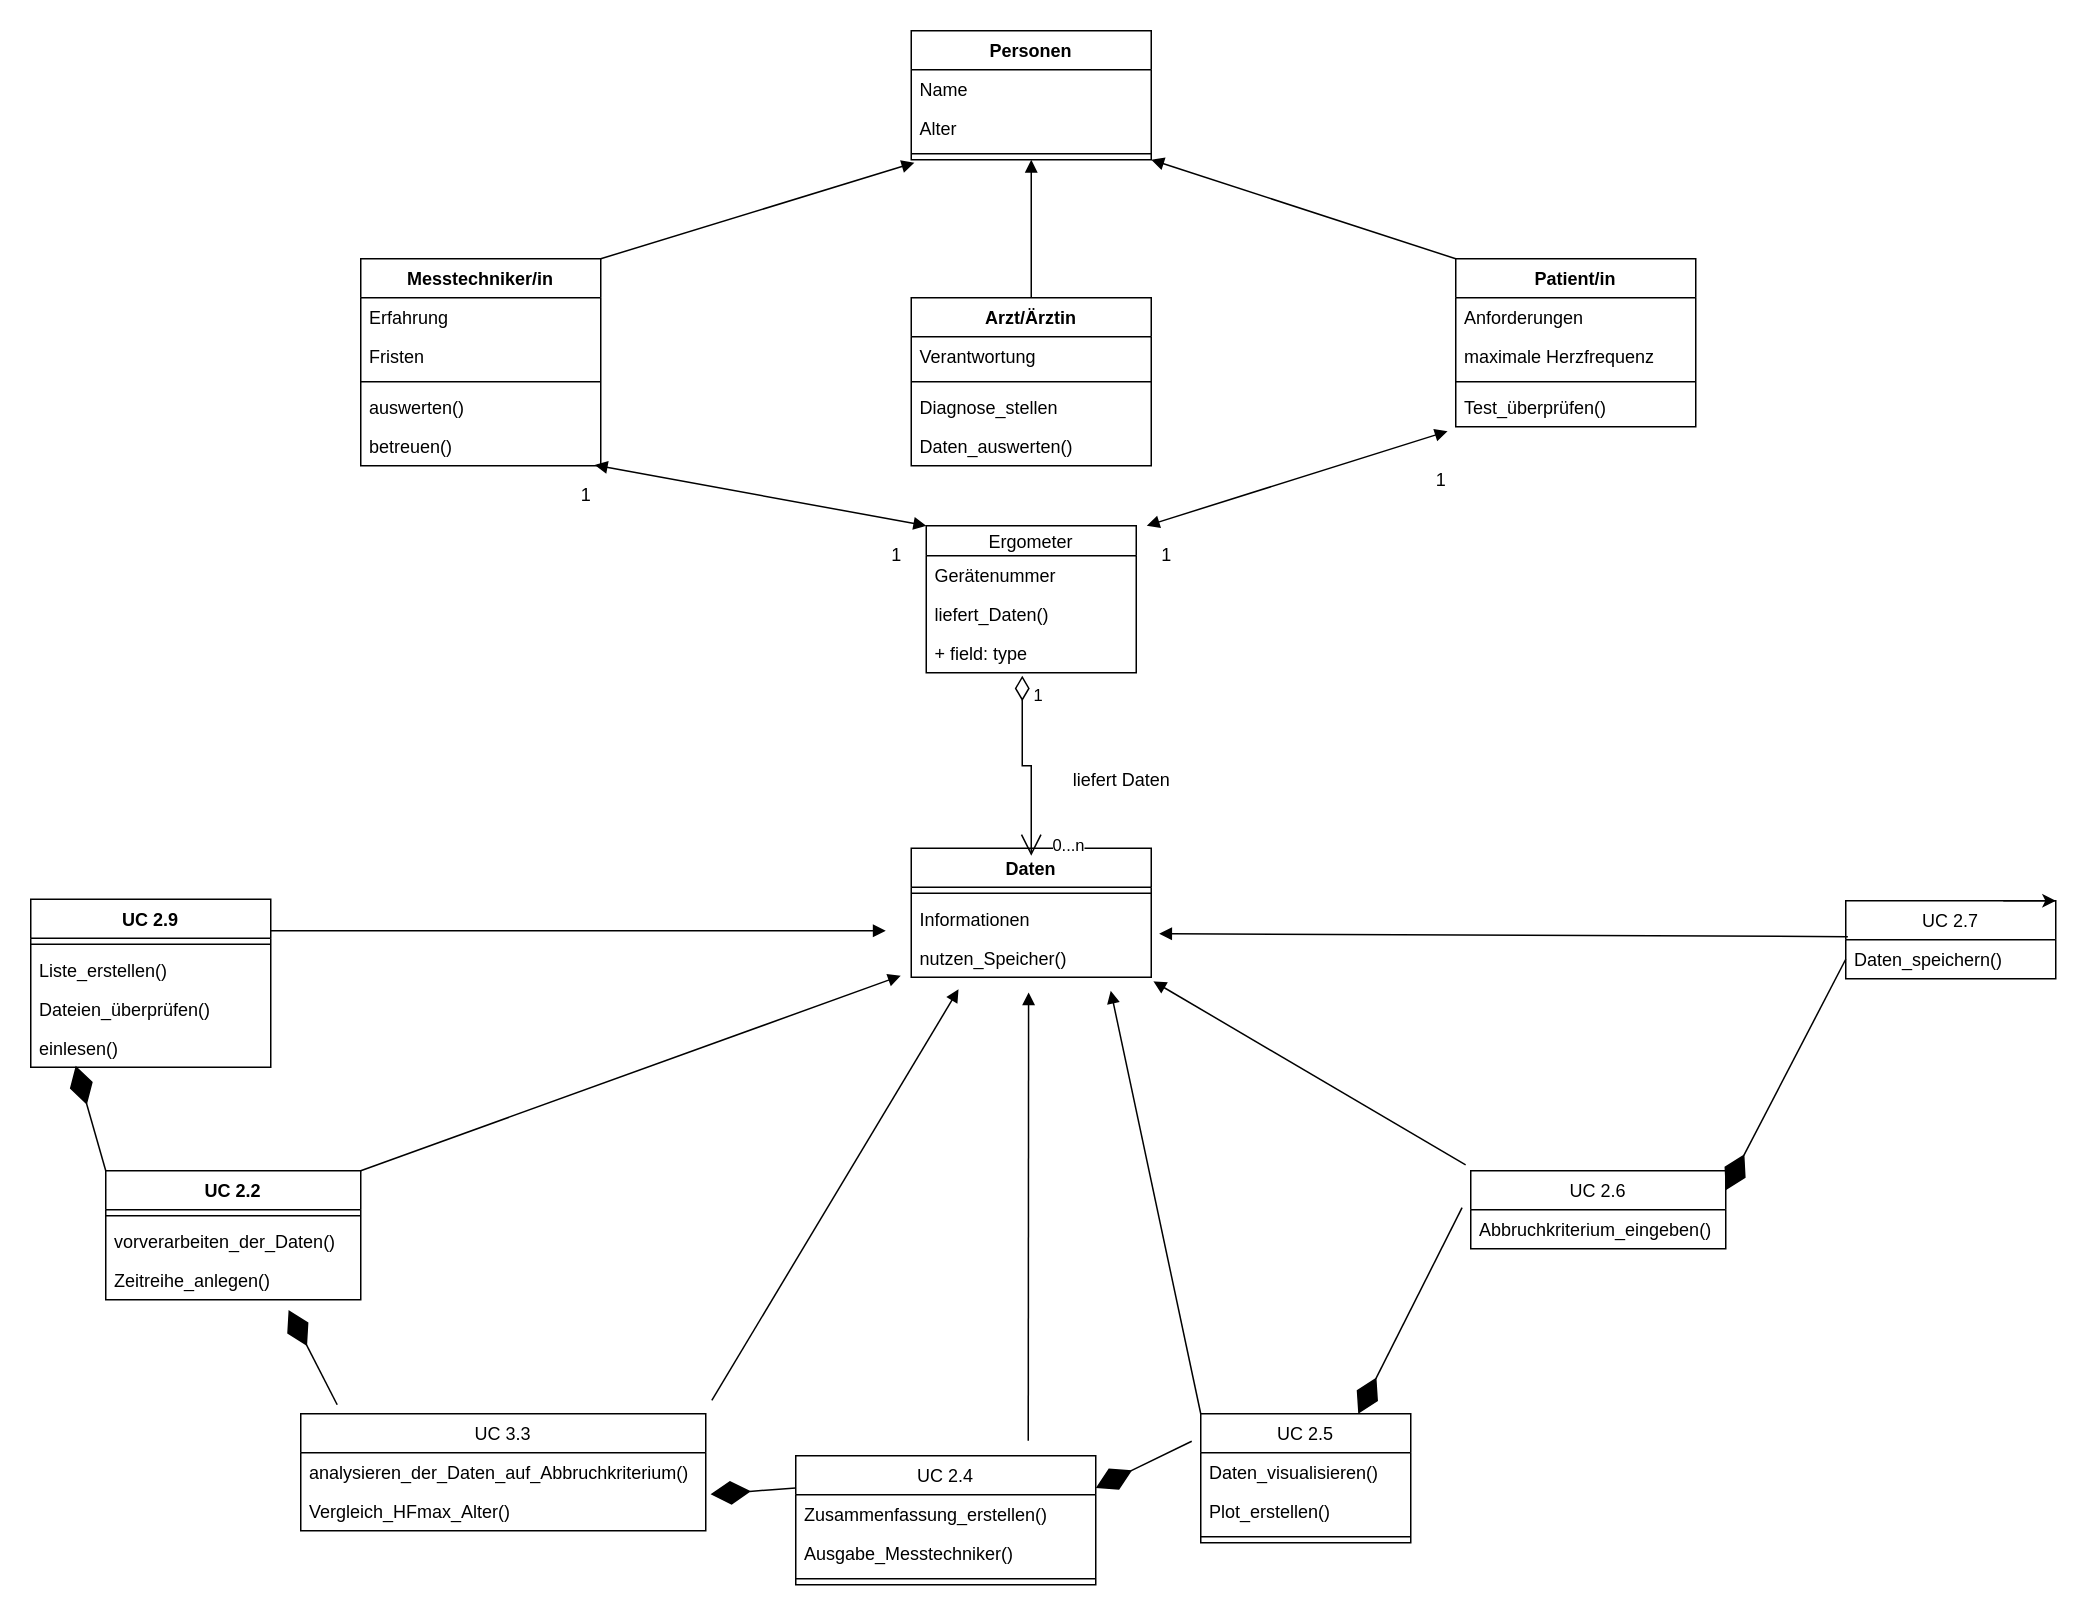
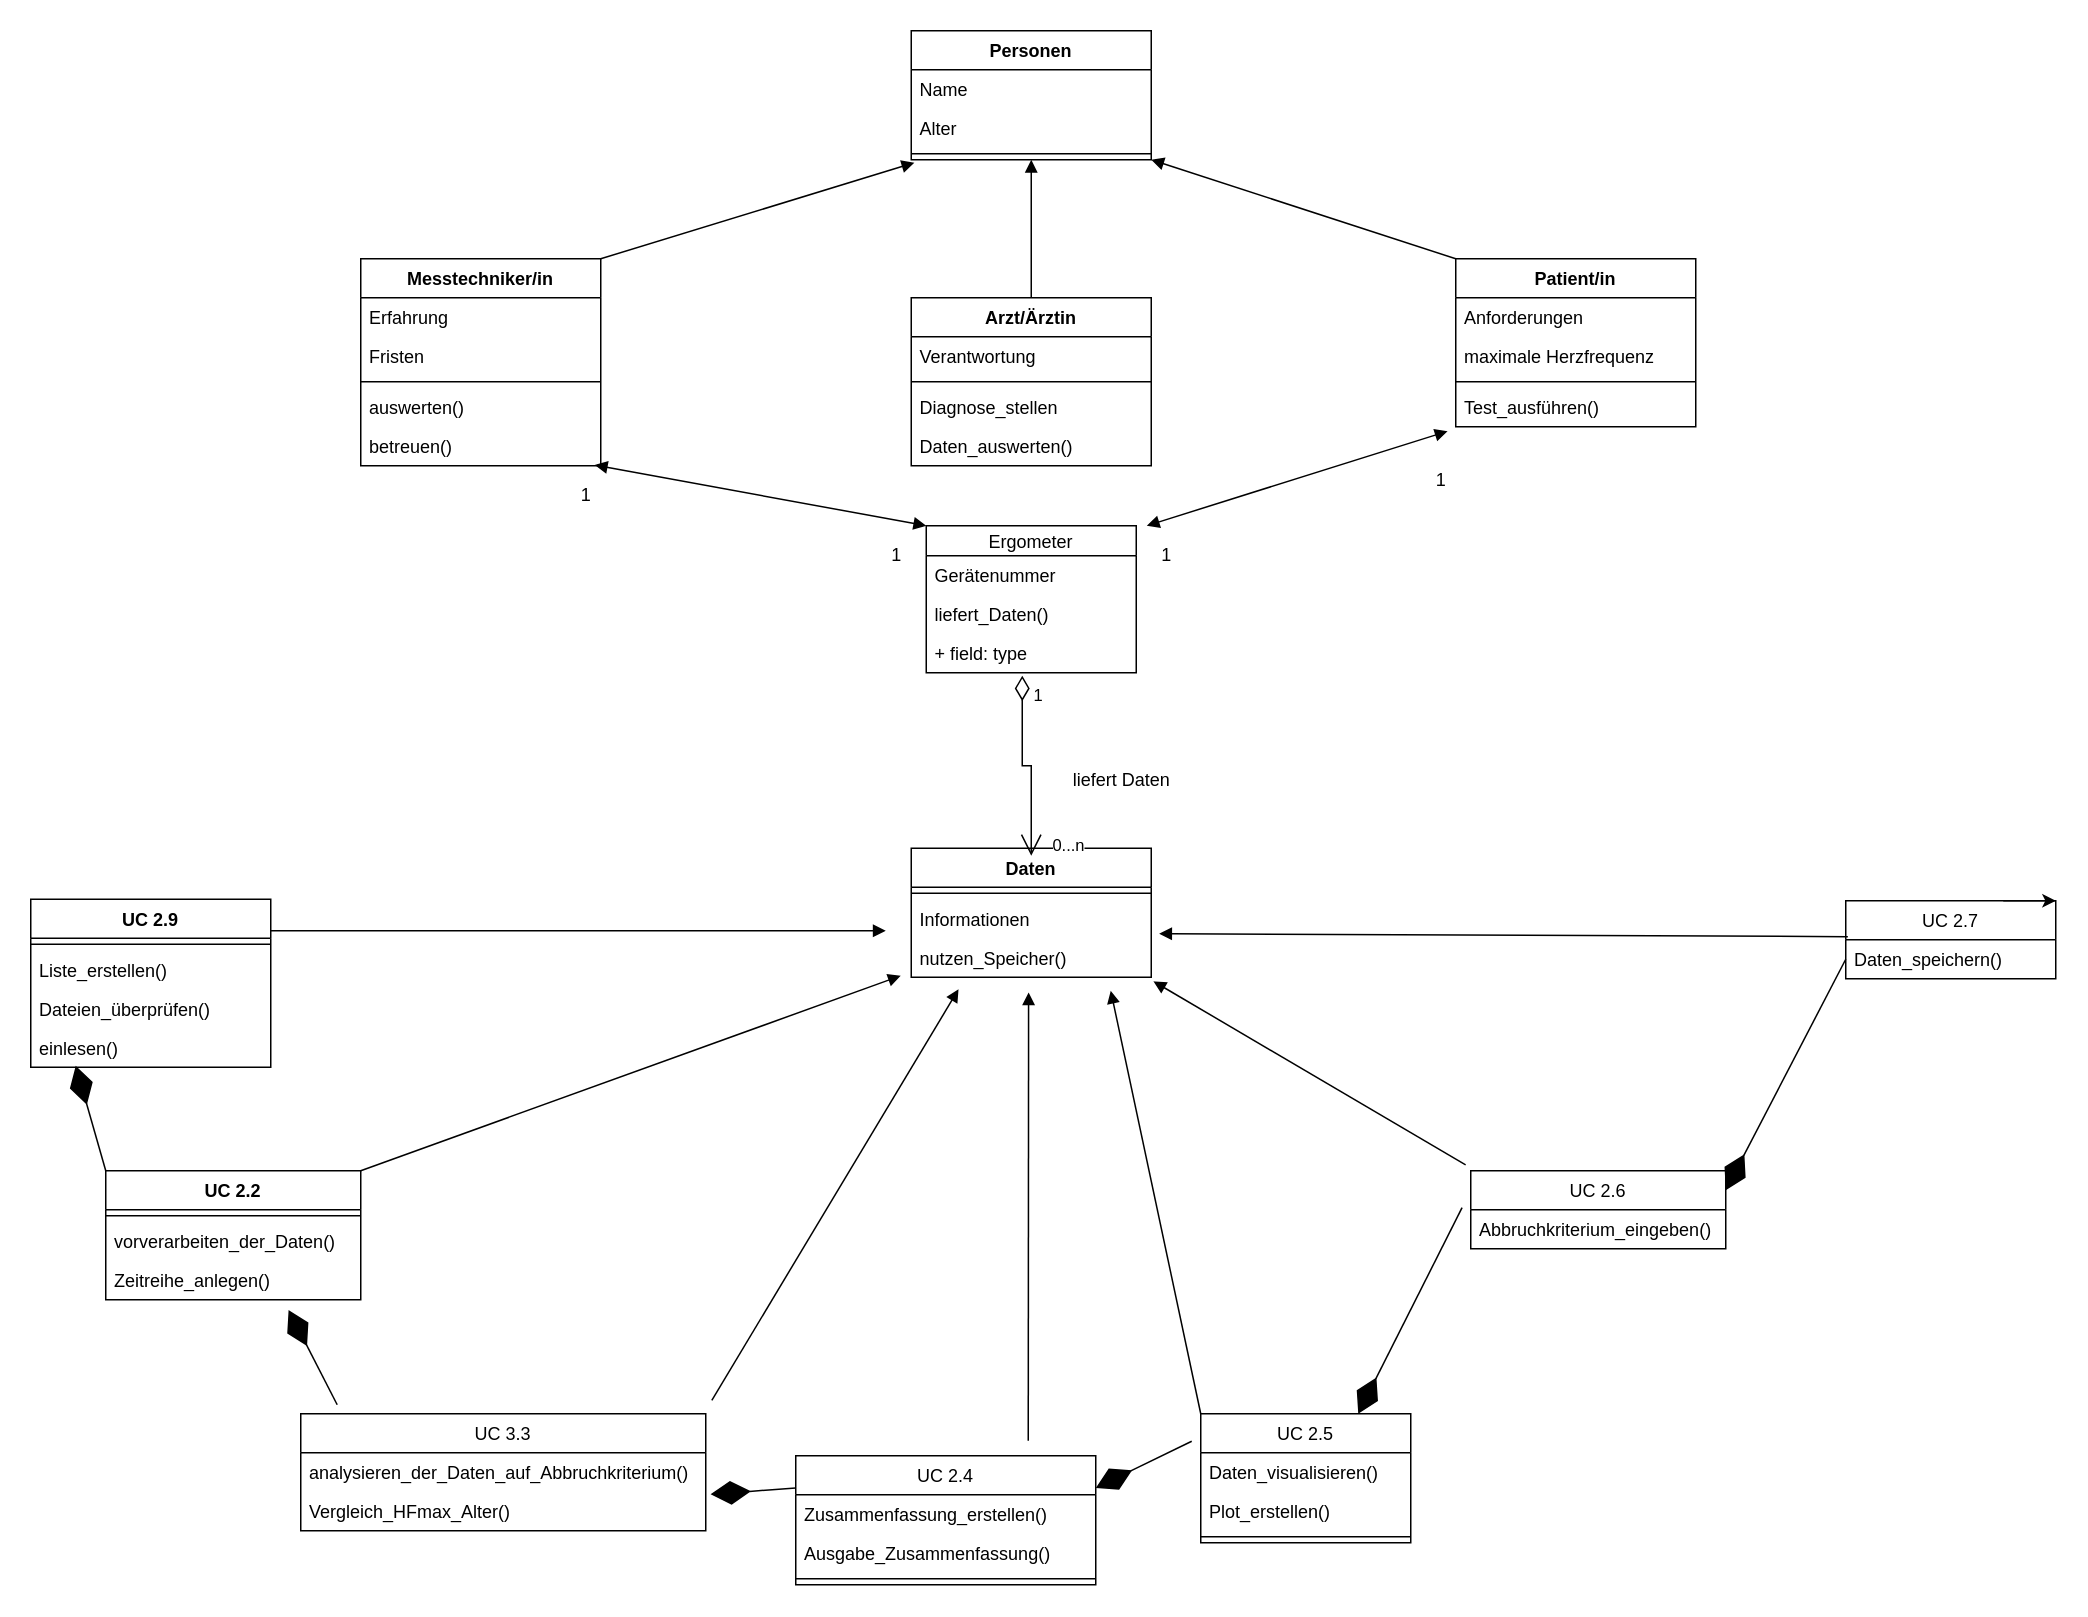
(1550, 408) -> (1545, 408)
(918, 1554) -> (930, 1554)
